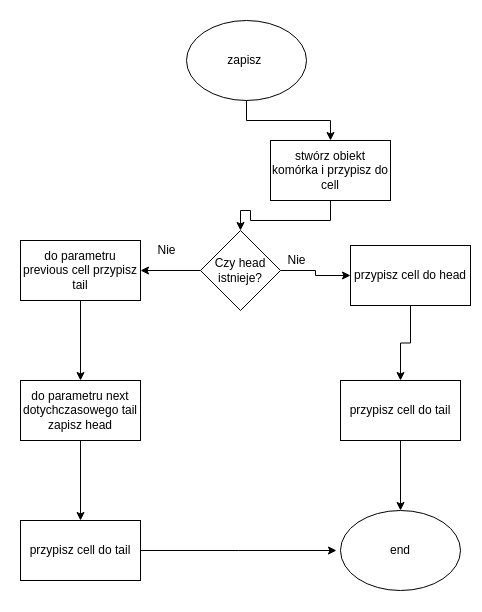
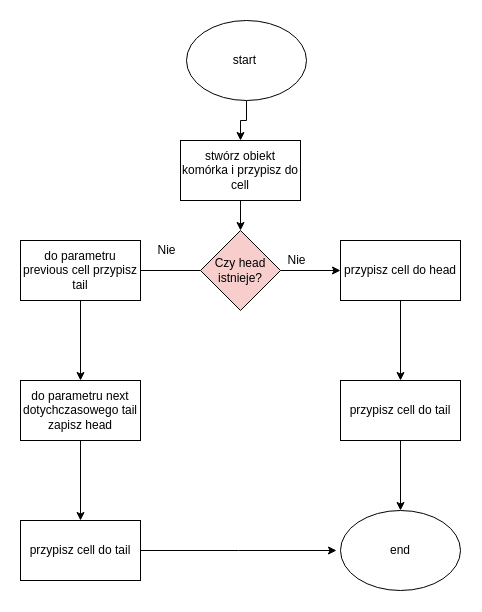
(247, 61) -> (247, 61)
(331, 171) -> (241, 171)
(148, 271) -> (146, 271)
(241, 271) -> (241, 271)
(411, 276) -> (401, 271)
